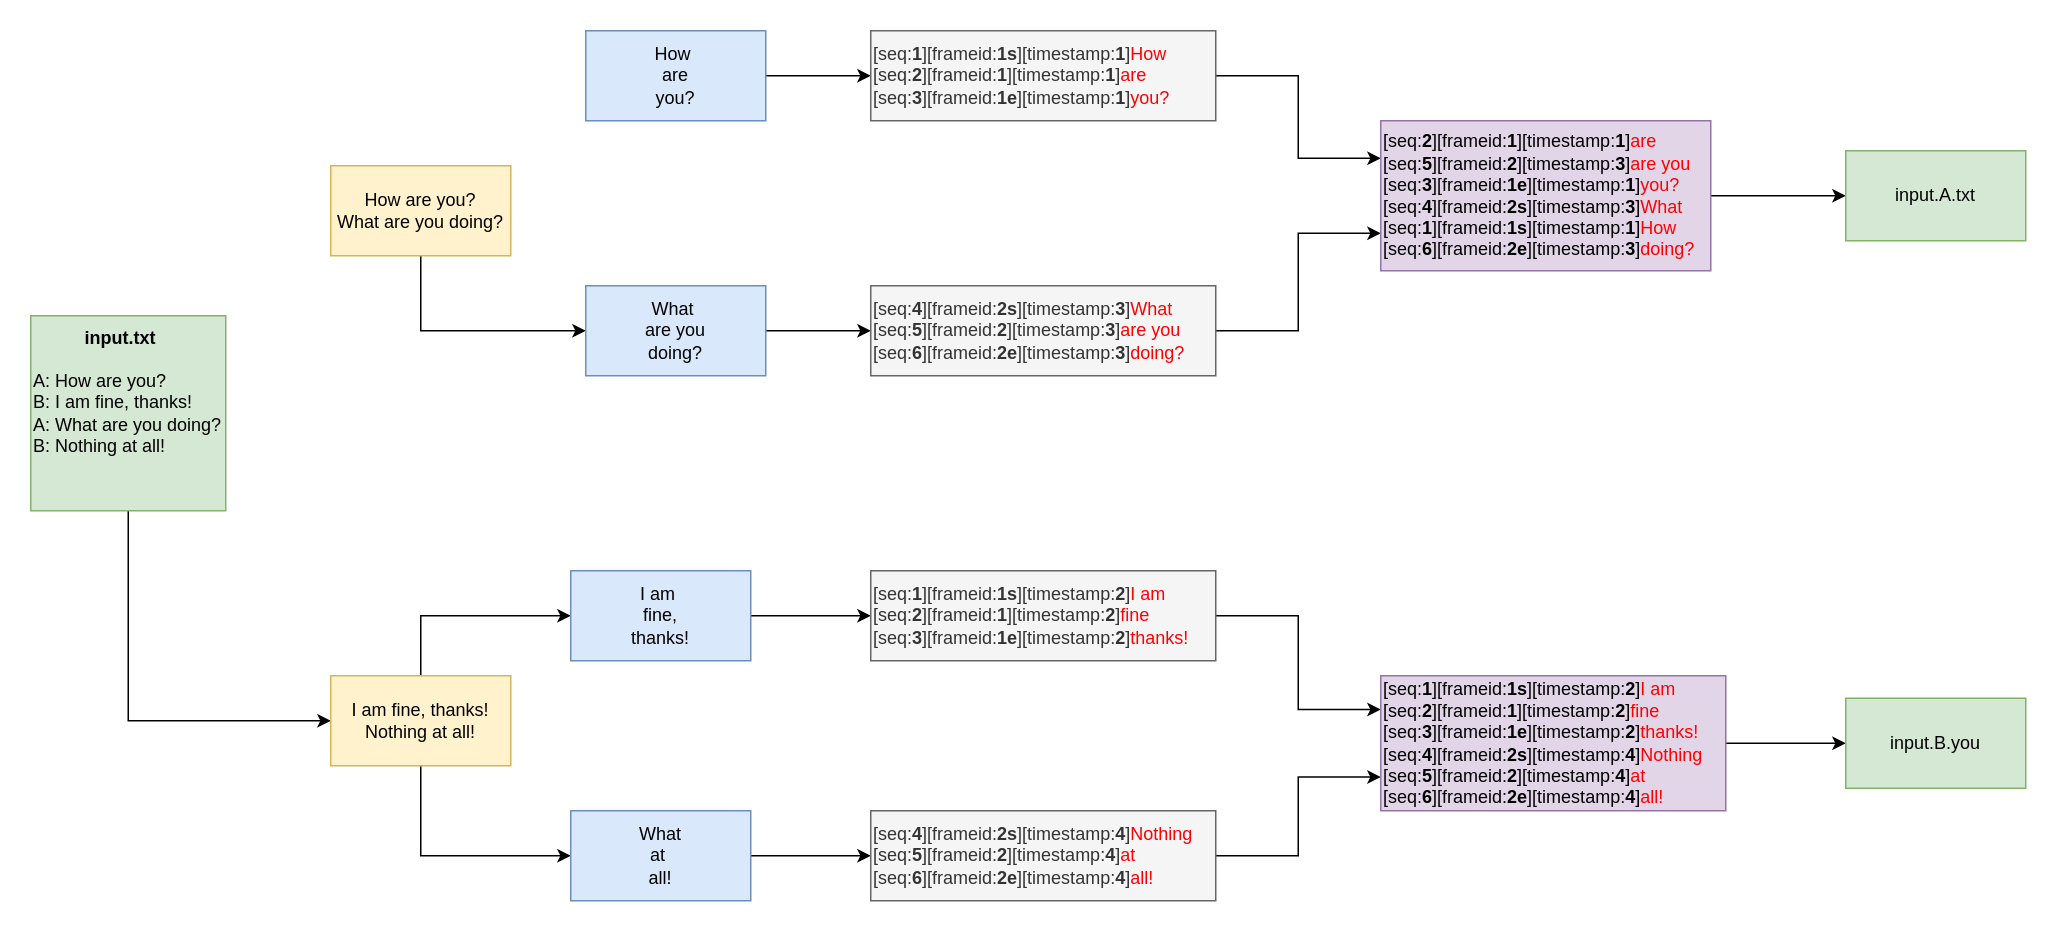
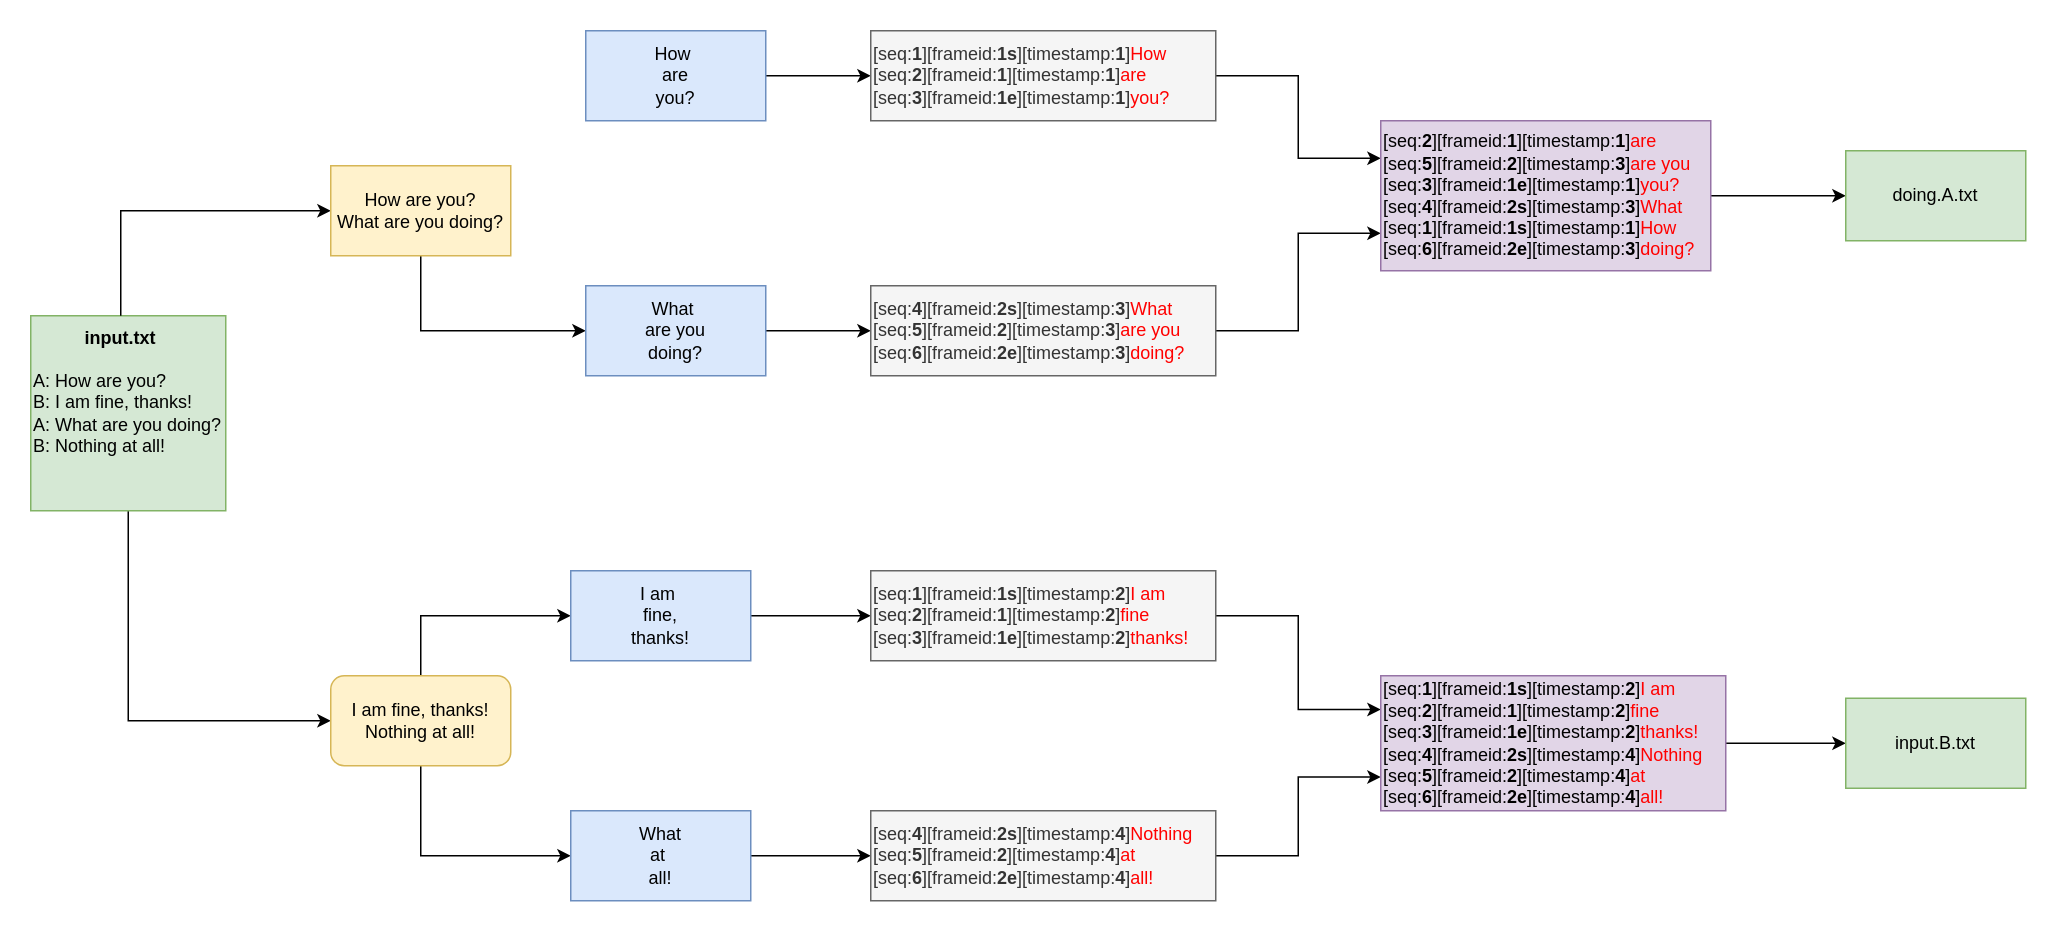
(1936, 196) -> (1936, 196)
none -> (168, 211)
(421, 721) -> (421, 721)
(1936, 743) -> (1936, 743)
